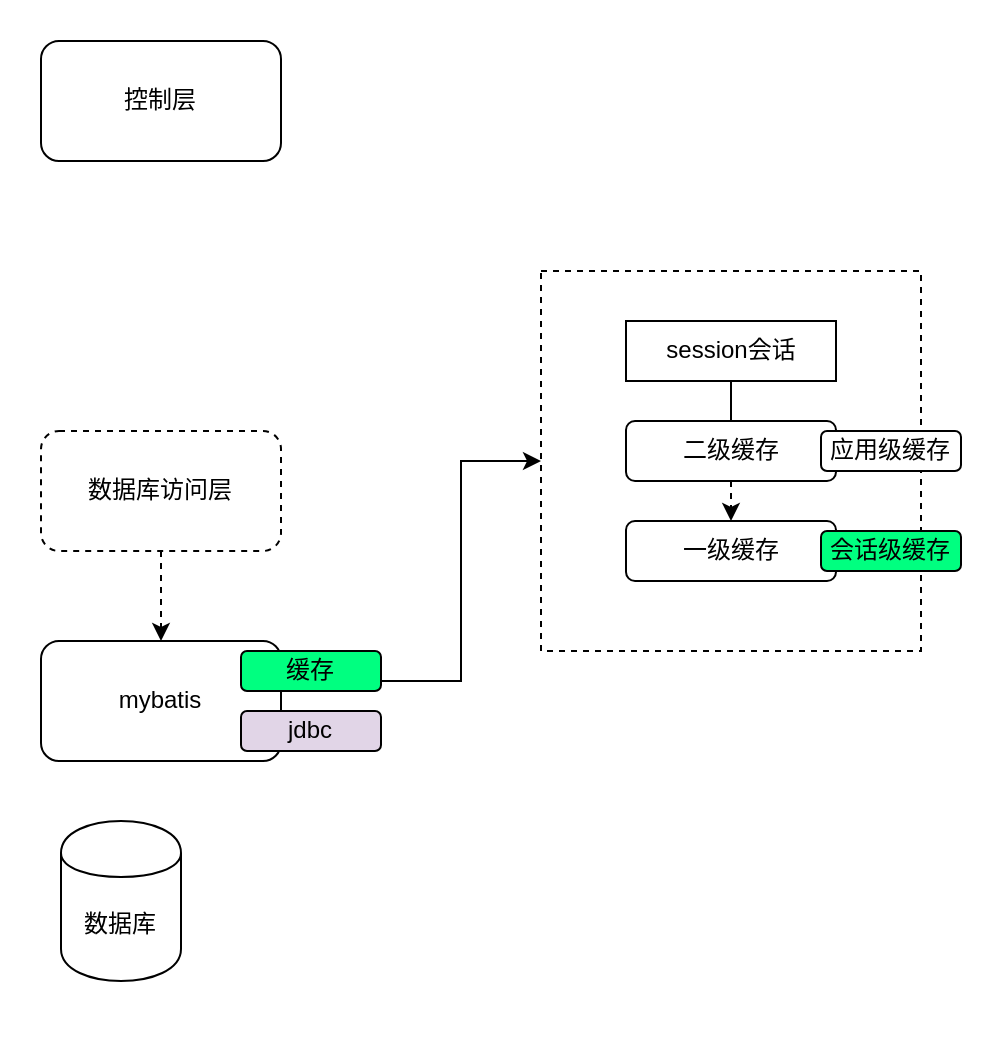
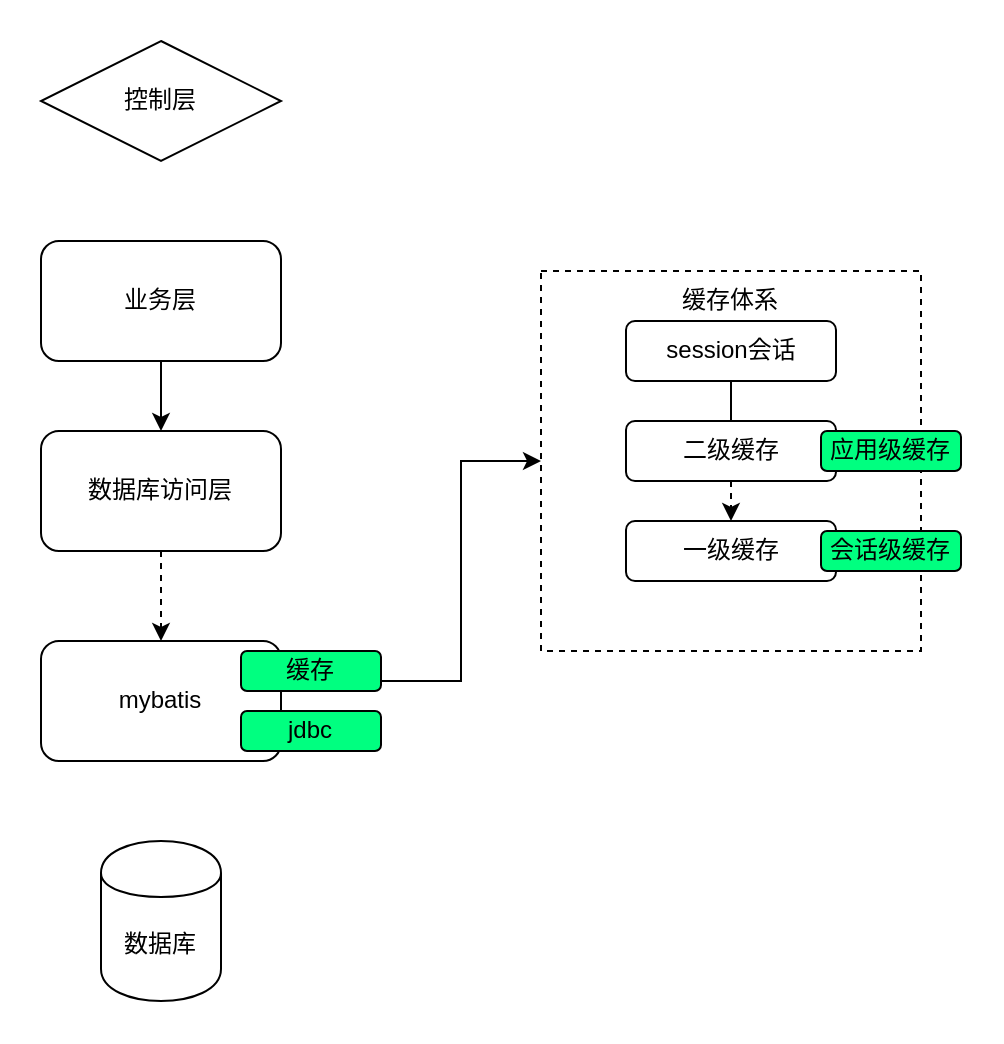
(161, 101) -> (161, 101)
none -> (161, 301)
none -> (731, 301)
(731, 351) -> (731, 351)
none -> (161, 399)
(891, 451) -> (891, 451)
(161, 491) -> (161, 491)
(311, 731) -> (311, 731)
(121, 901) -> (161, 921)
